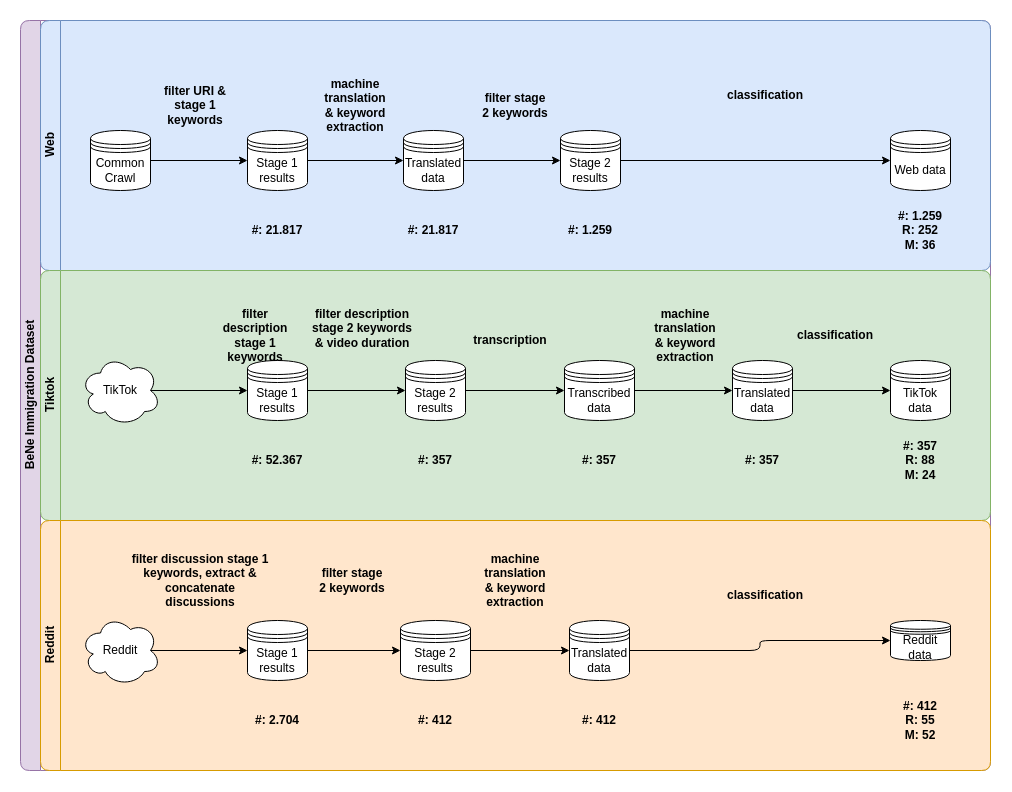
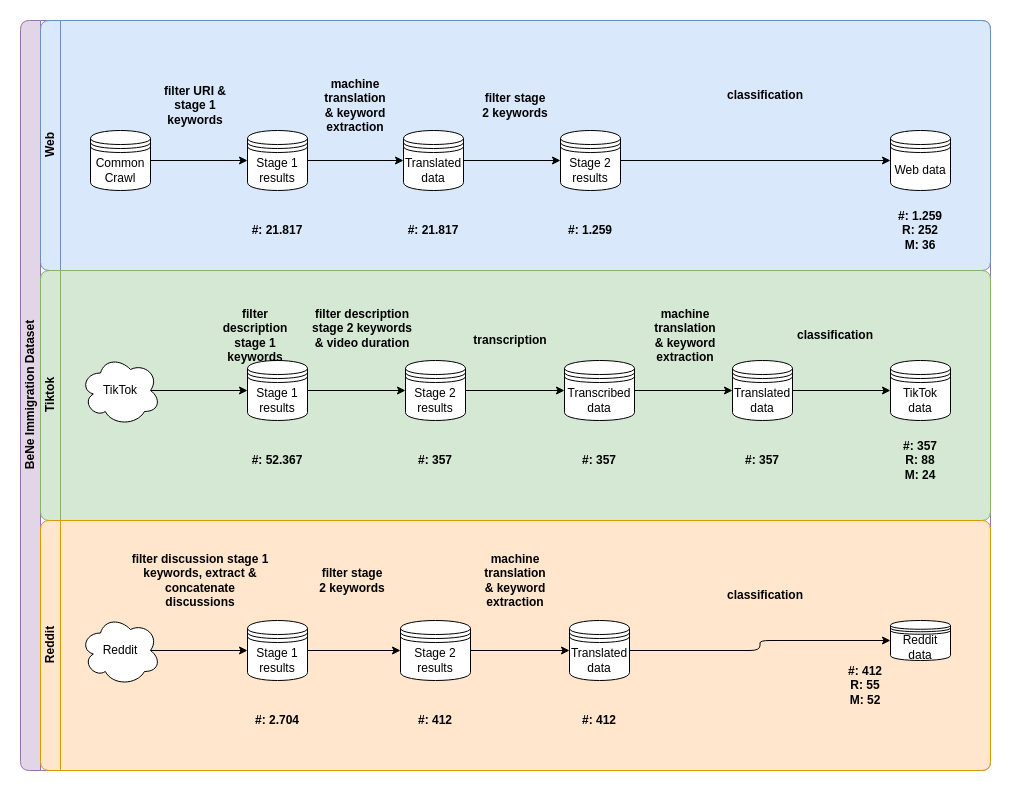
(921, 721) -> (866, 686)
